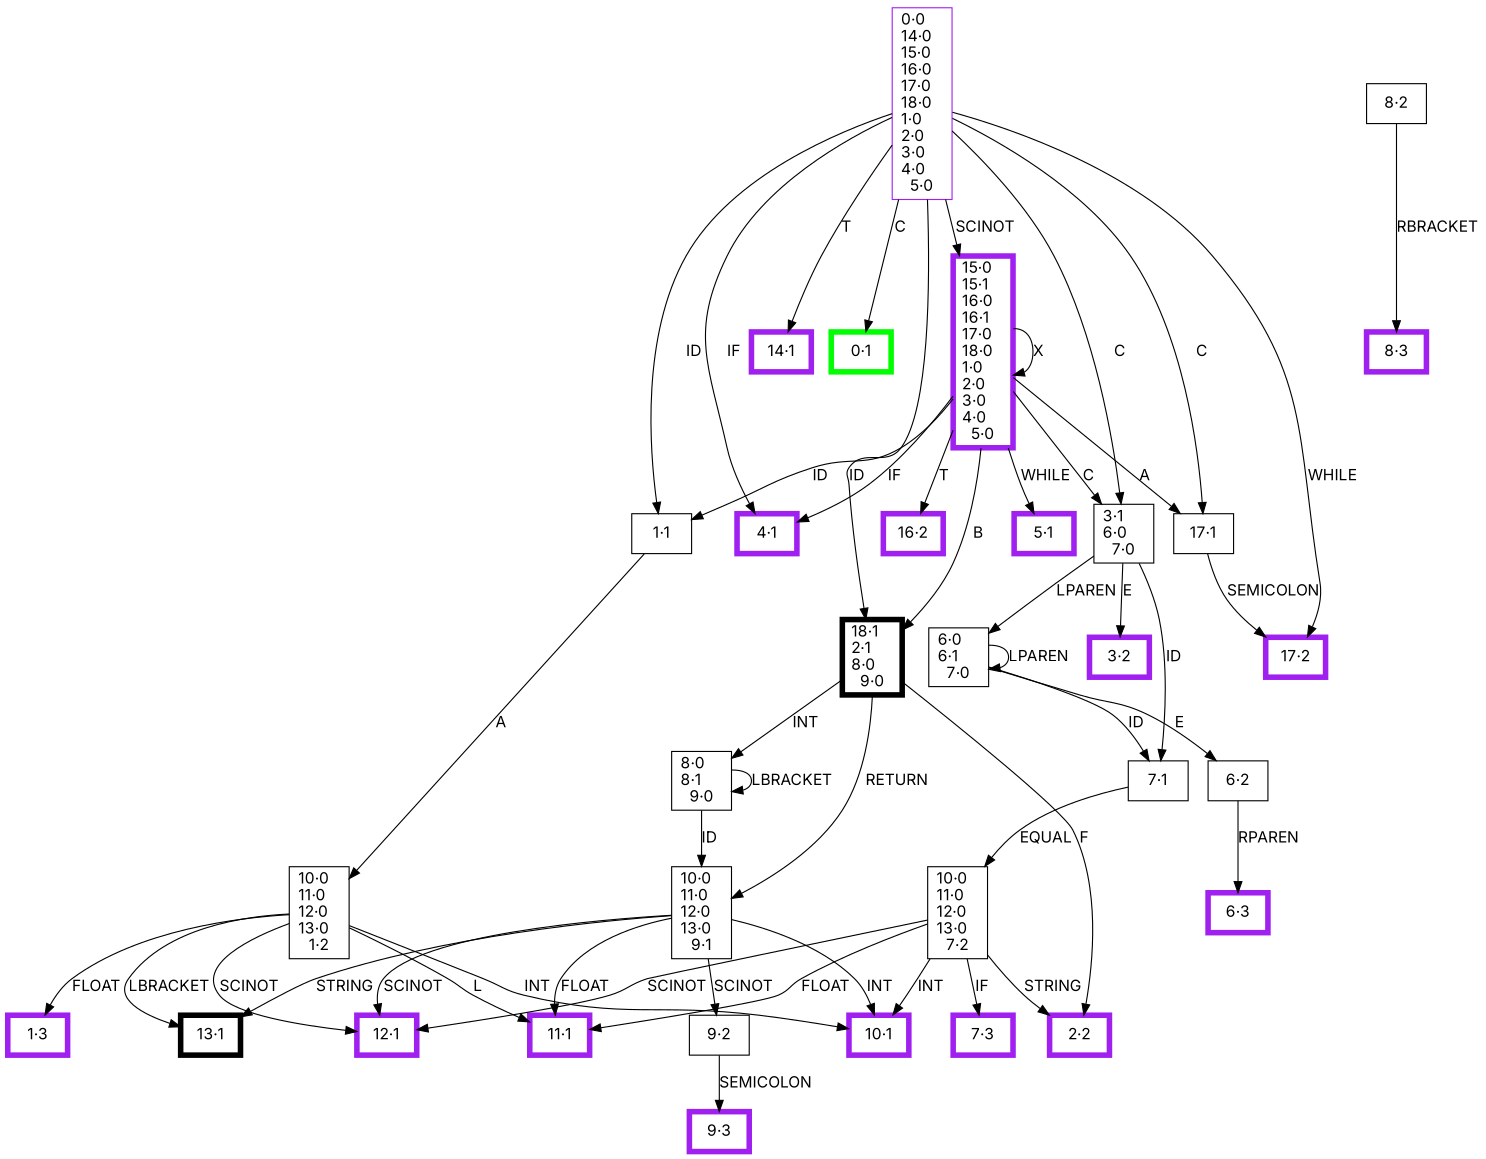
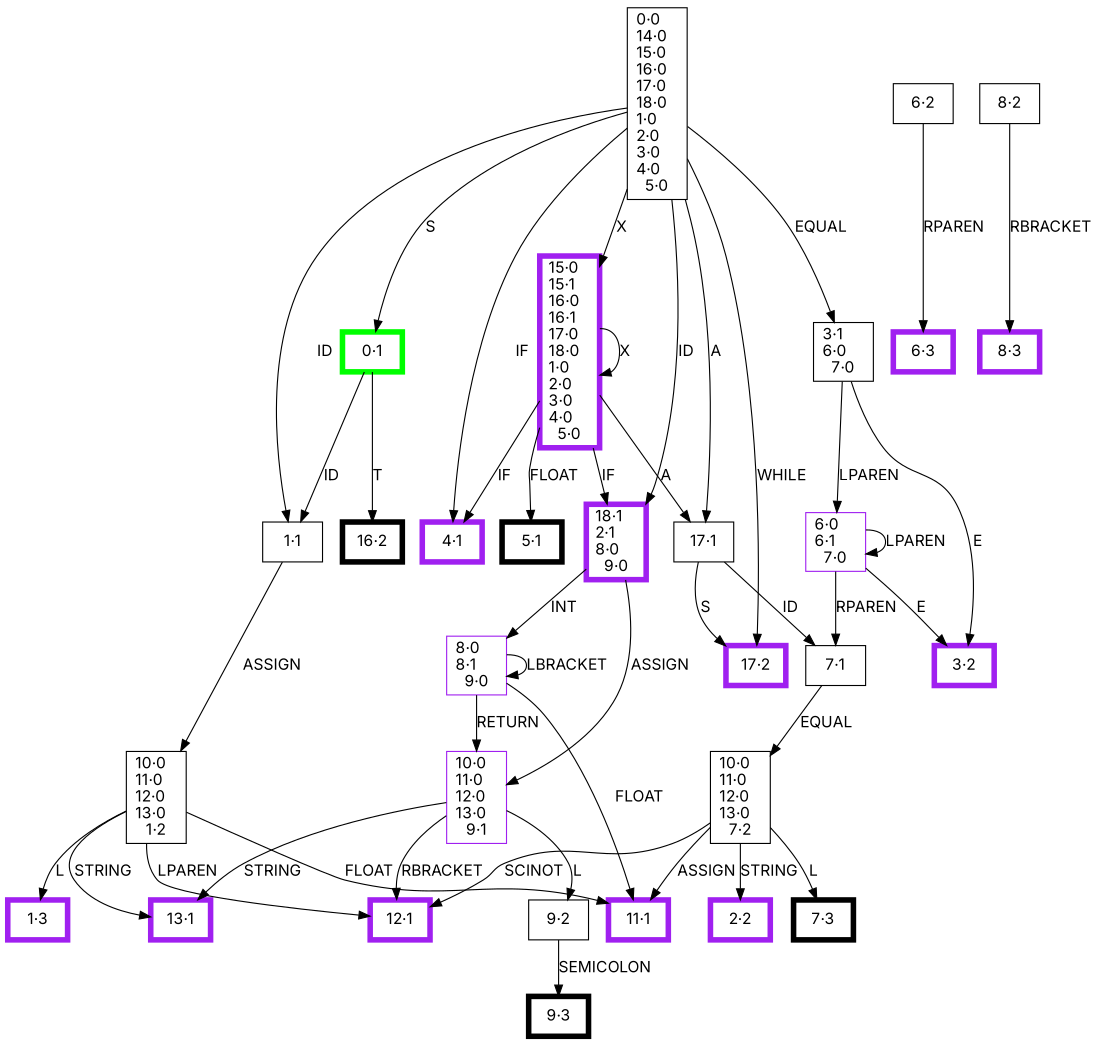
(922, 104) -> (657, 104)
(901, 228) -> (431, 228)
(985, 228) -> (622, 228)
(781, 352) -> none
(1120, 352) -> (821, 228)
(1202, 352) -> (716, 352)
(1054, 443) -> none
(833, 463) -> (335, 442)
(939, 467) -> (372, 441)
(1046, 476) -> (554, 476)
(913, 534) -> (372, 542)
(979, 534) -> (609, 476)
(1044, 534) -> (532, 542)
(1273, 591) -> (706, 608)
(1164, 654) -> (765, 600)
(872, 657) -> (616, 542)
(959, 657) -> (836, 542)
(1103, 701) -> (903, 602)
(501, 723) -> (272, 666)
(1136, 723) -> (866, 608)
(702, 781) -> (477, 666)
(897, 781) -> (660, 666)
(1049, 804) -> none
(709, 838) -> (508, 723)
(702, 913) -> (477, 797)
(599, 944) -> (584, 776)
(96, 987) -> (60, 872)
(169, 987) -> (103, 872)
(249, 987) -> (188, 872)
(413, 987) -> (442, 872)
(478, 987) -> (369, 872)
(744, 987) -> (578, 872)
(826, 987) -> (707, 872)
(983, 987) -> (814, 872)
(211, 1035) -> (181, 920)
(879, 1035) -> none
(983, 1035) -> (823, 920)
(719, 1132) -> (559, 1016)
